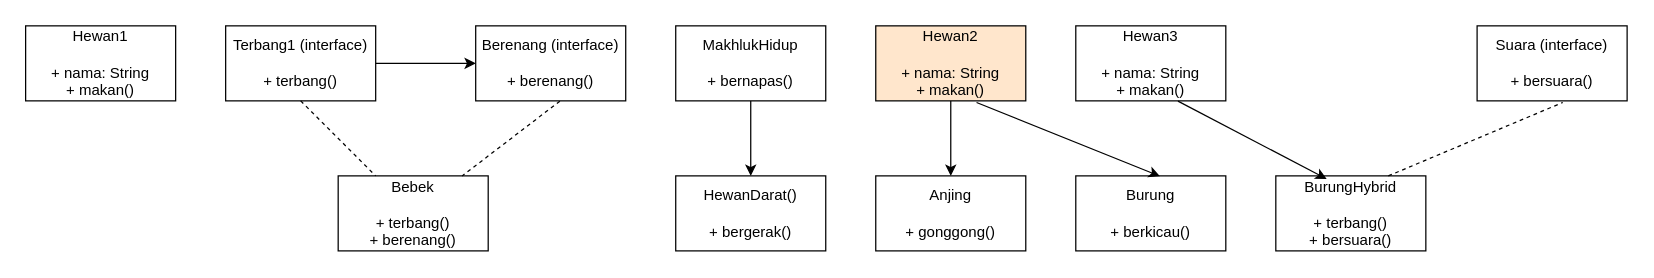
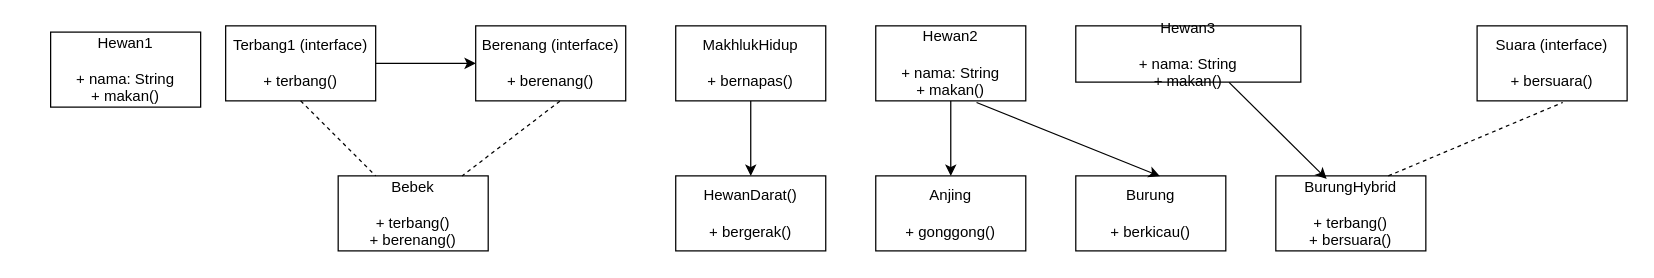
(101, 63) -> (126, 69)
(951, 63) -> (951, 63)
(1151, 63) -> (1188, 54)
